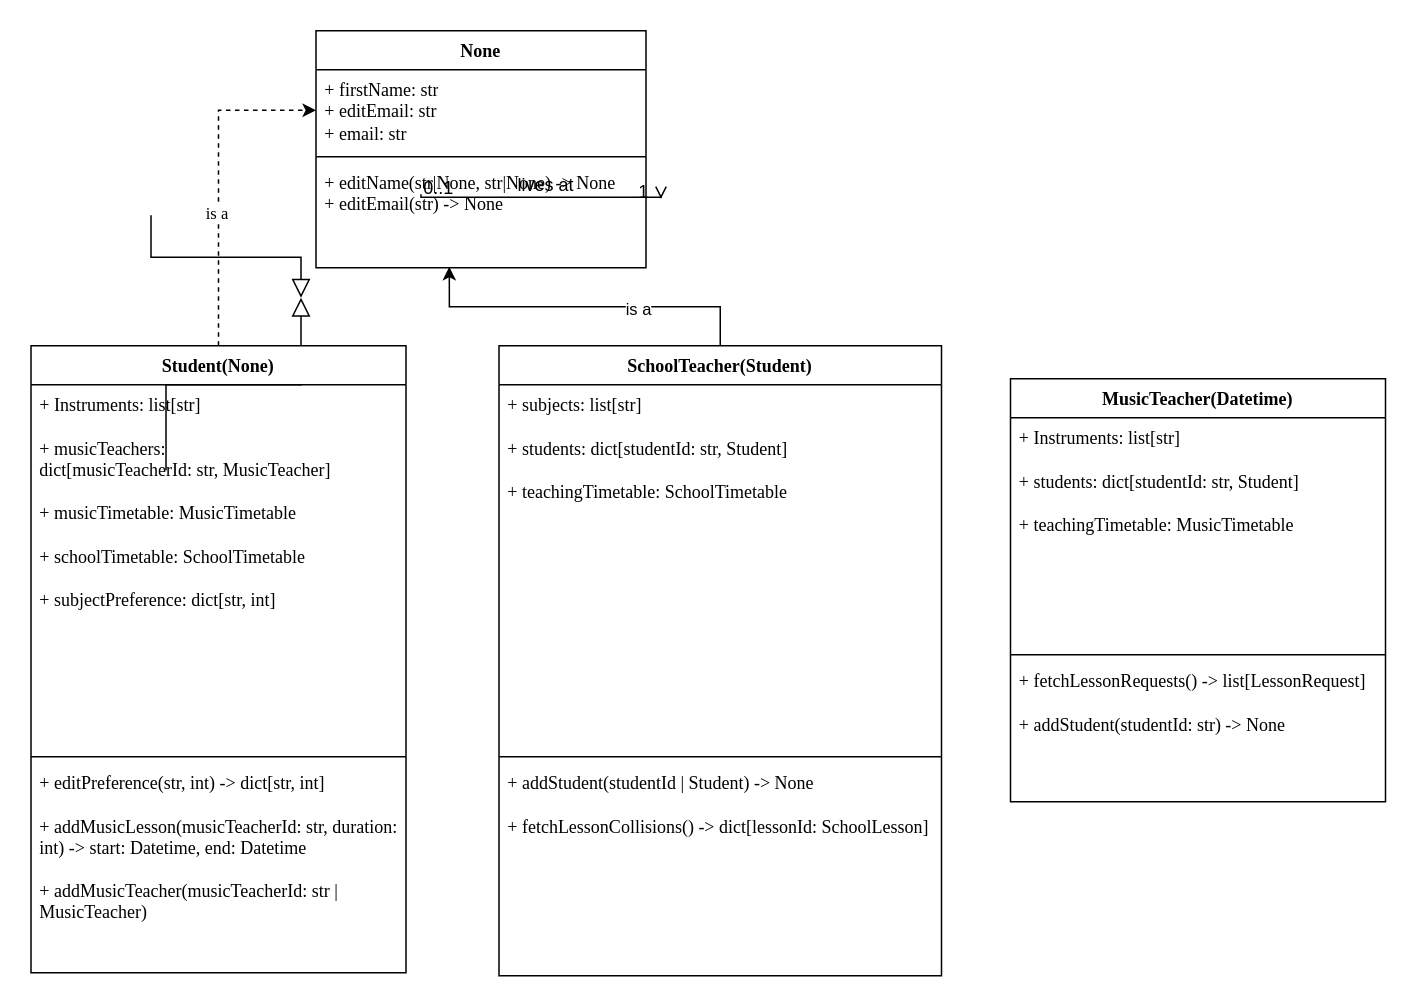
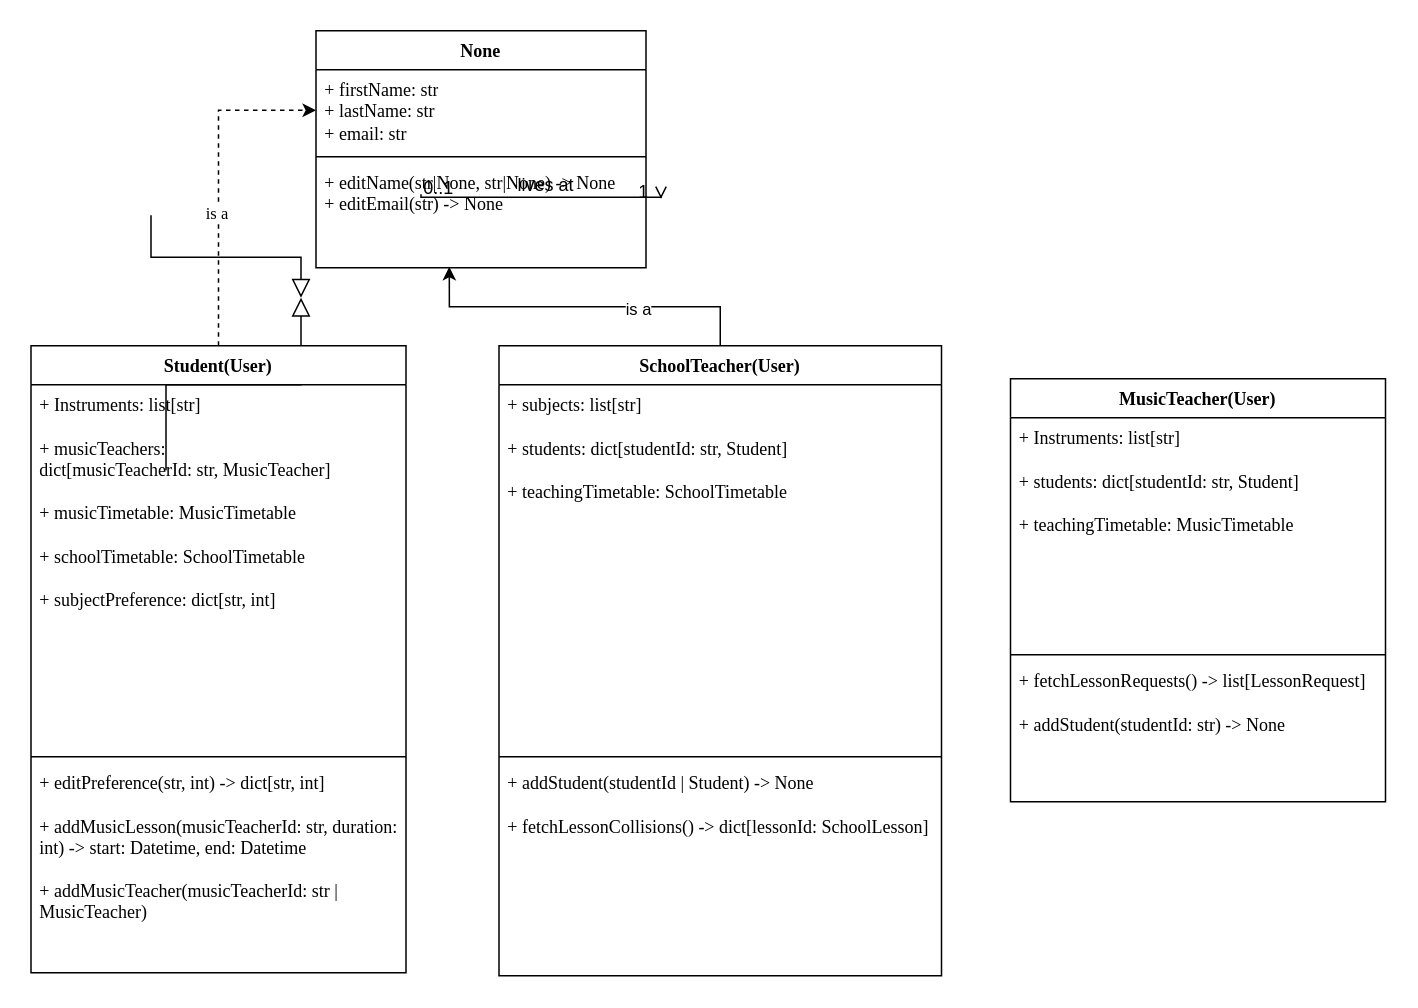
(396, 113) -> (396, 113)
(218, 367) -> (218, 367)
(720, 367) -> (720, 367)
(1198, 400) -> (1198, 400)
